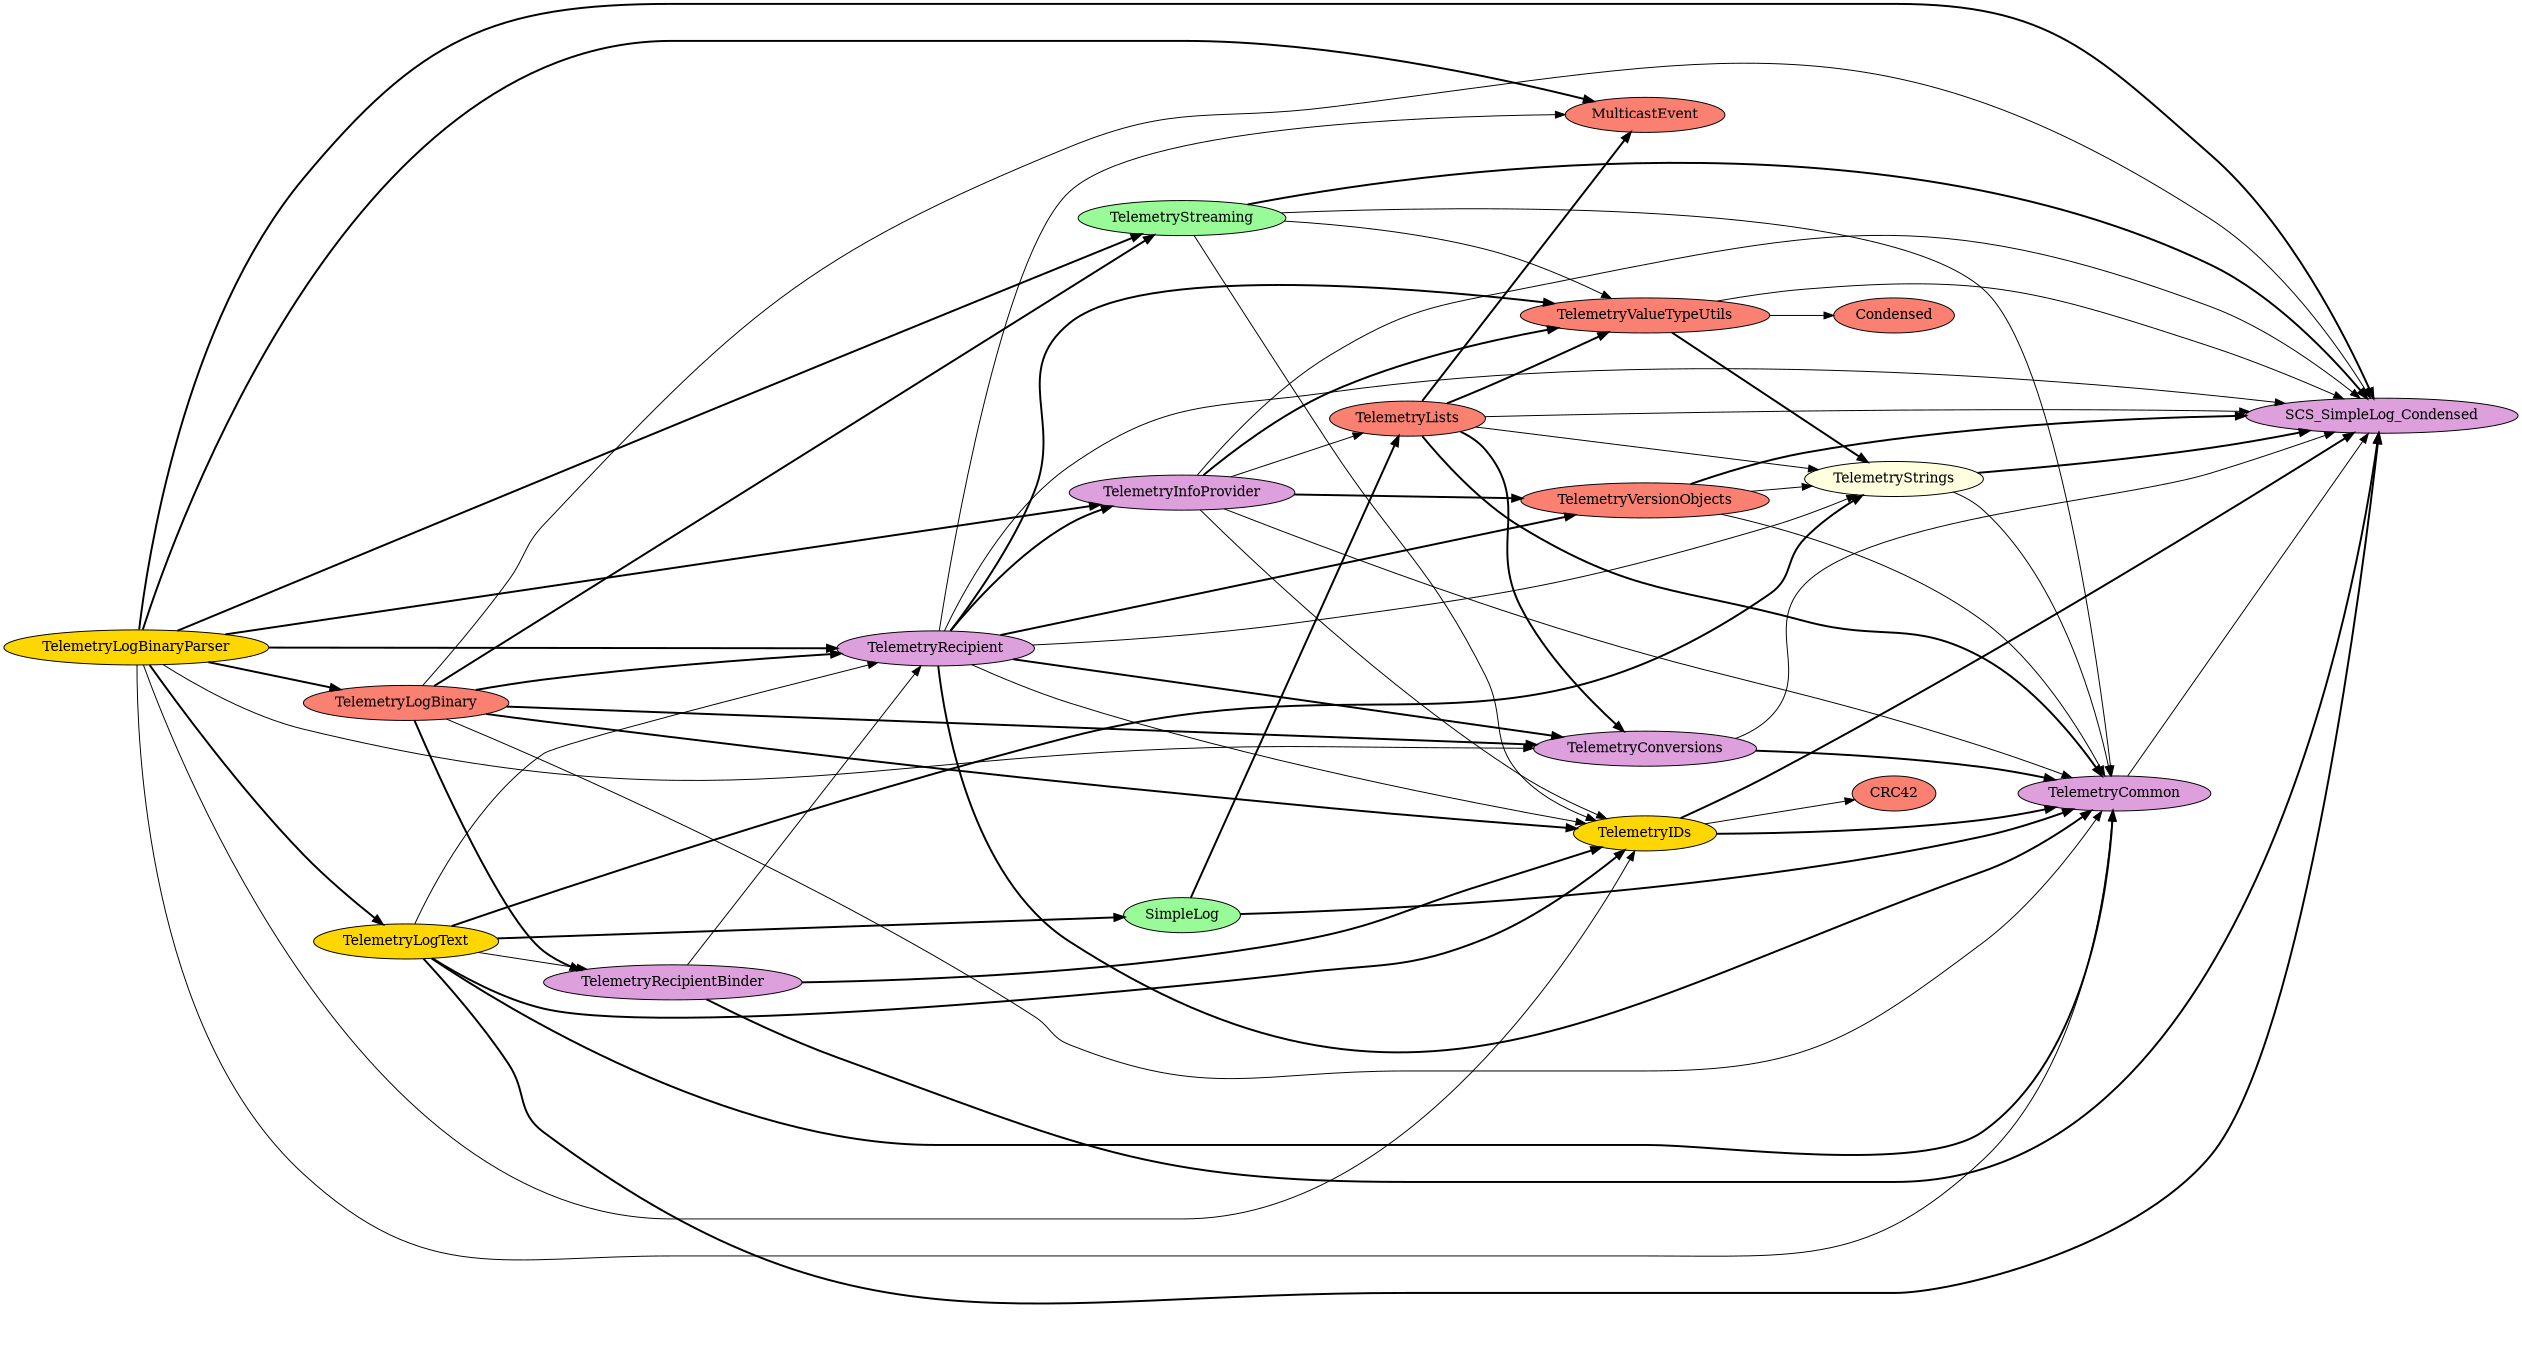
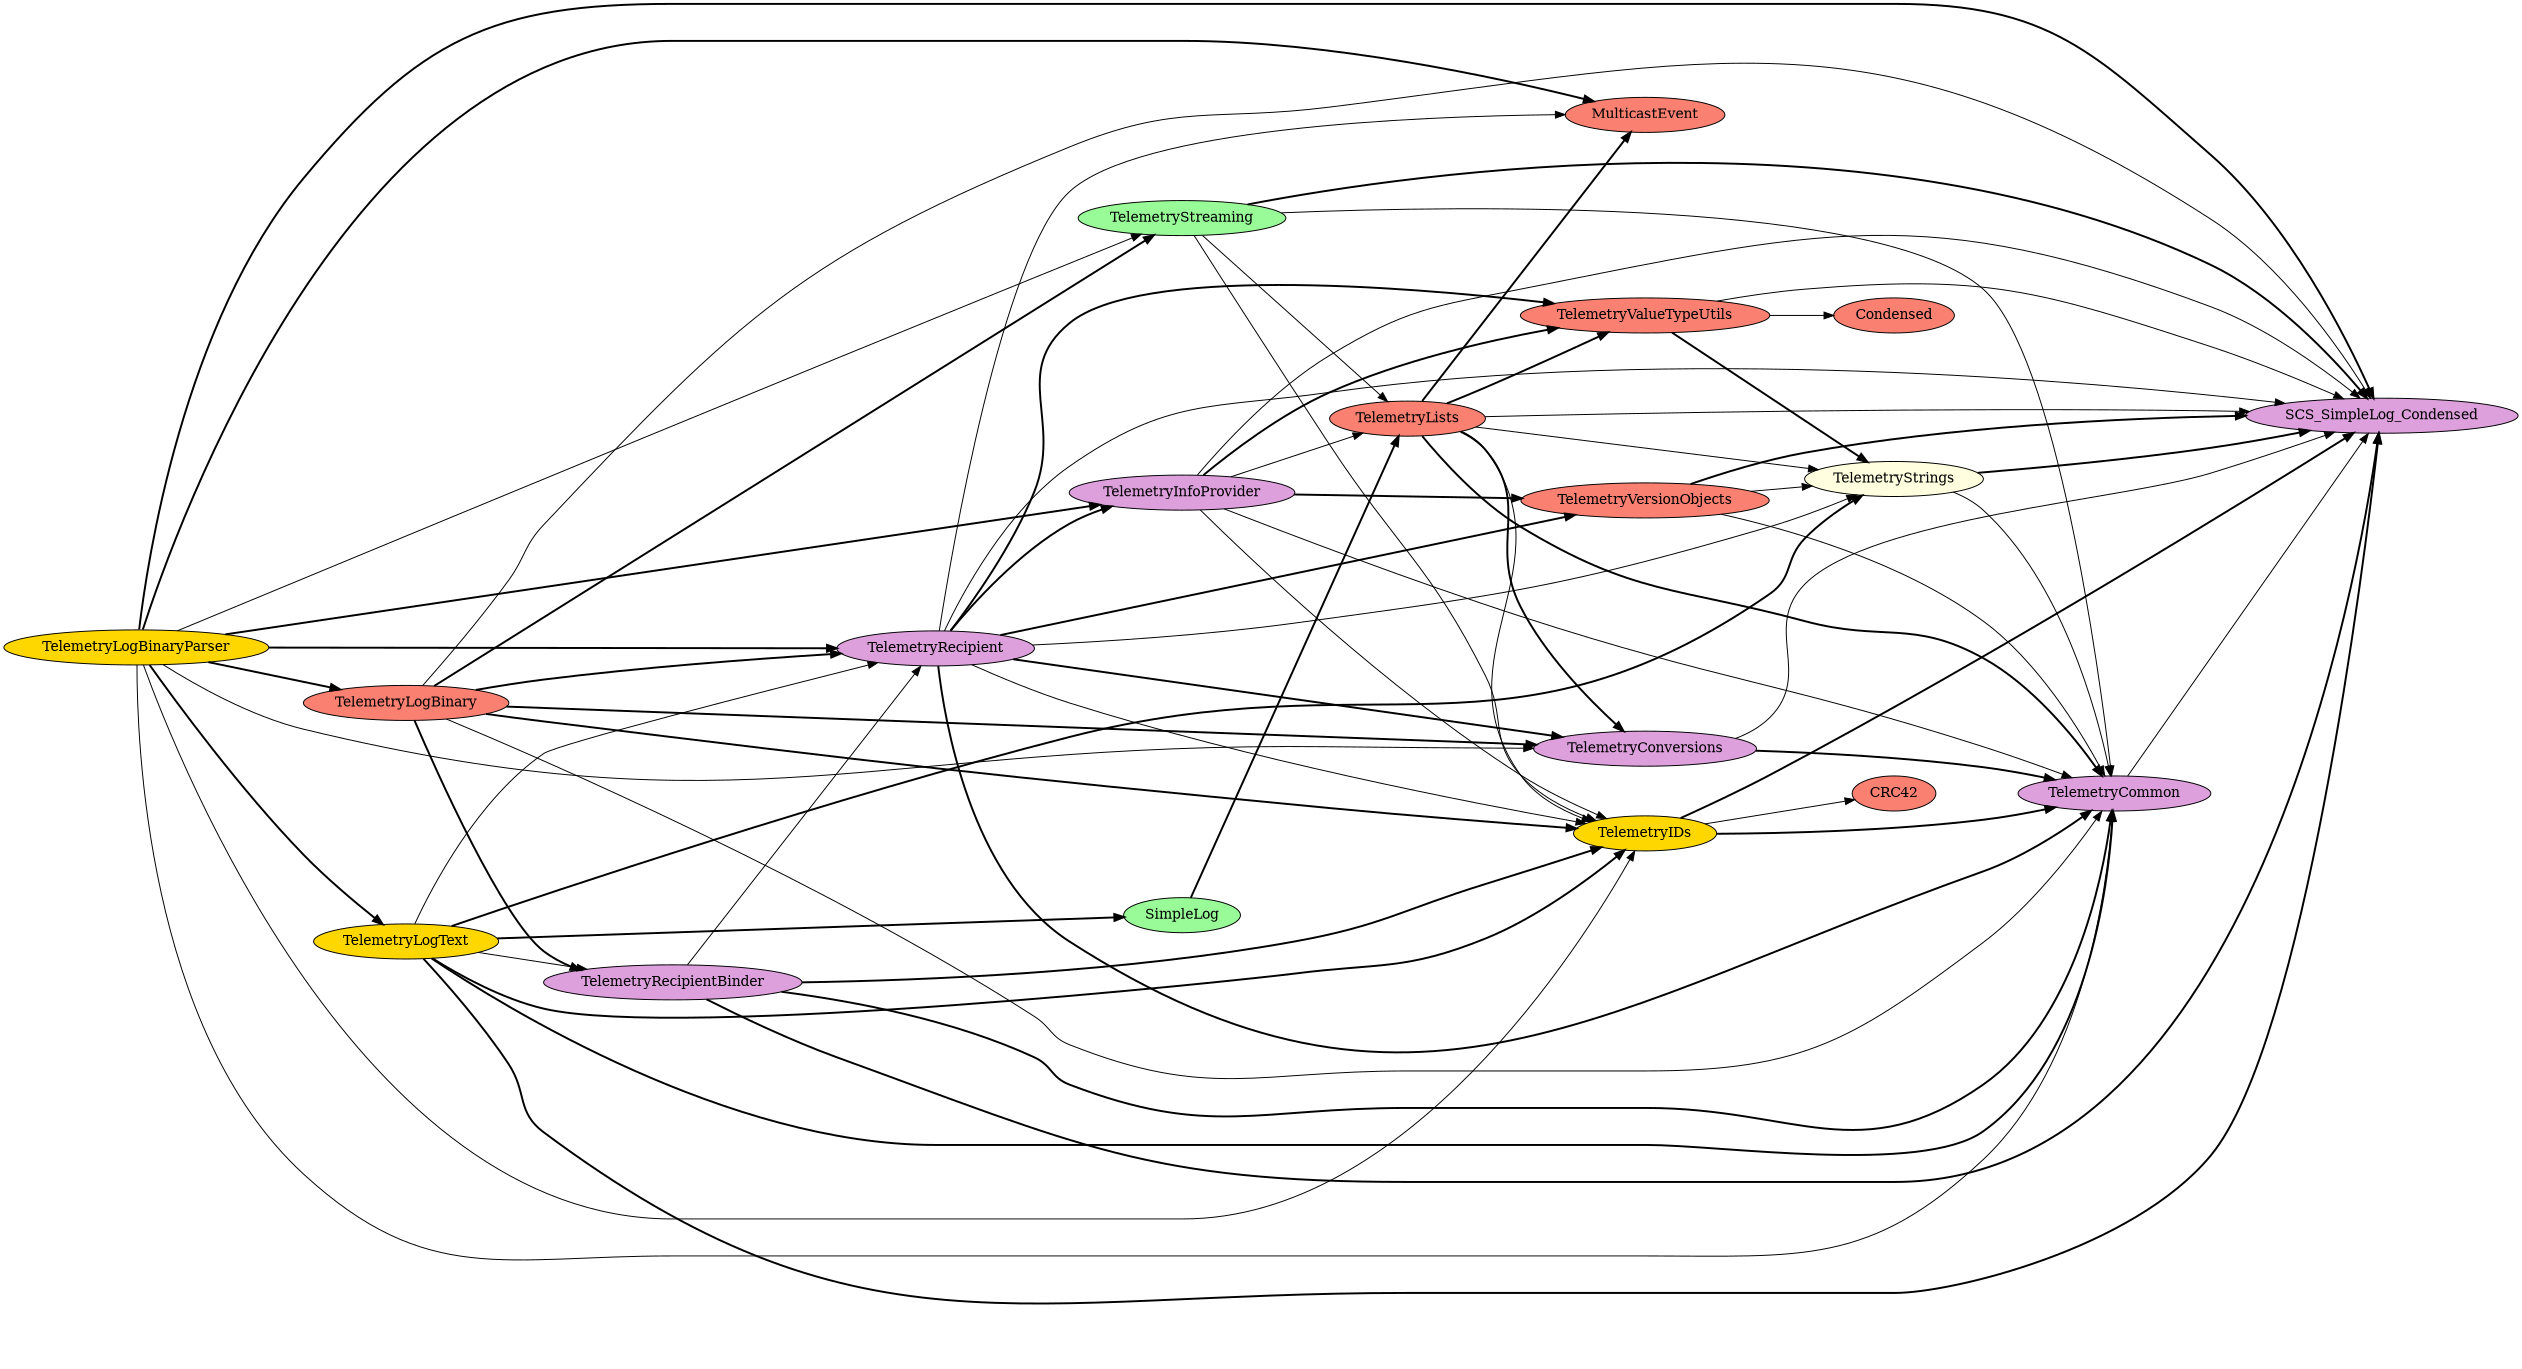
(1447, 241) -> (1291, 315)
(654, 433) -> (654, 433)
none -> (1499, 635)
(1655, 887) -> (1526, 1108)
